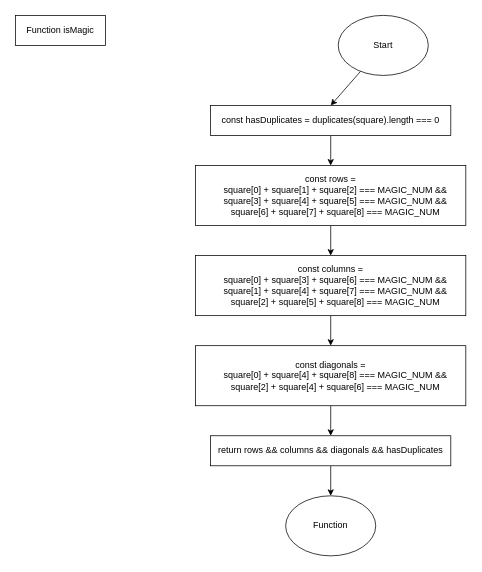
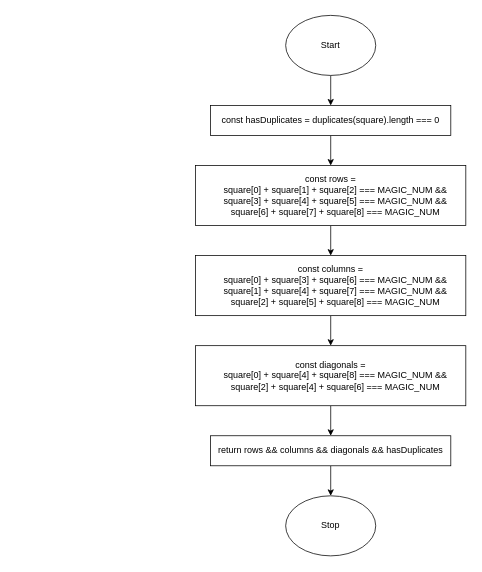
(60, 30) -> none
(383, 45) -> (330, 45)
(330, 525) -> (330, 525)
